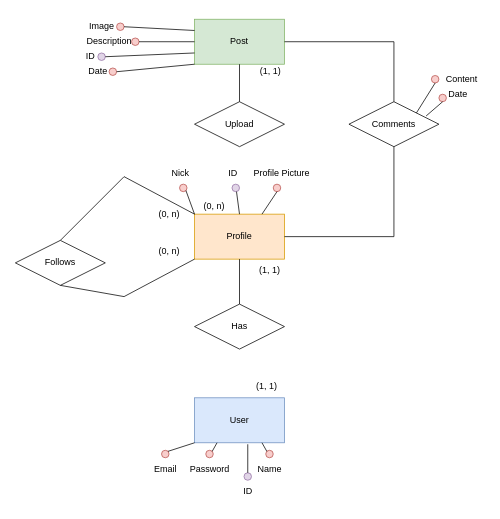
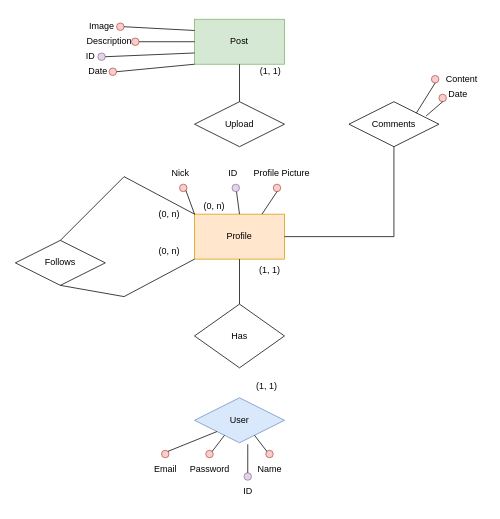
(369, 42) -> none
(240, 327) -> (240, 336)
(240, 420) -> (240, 420)
